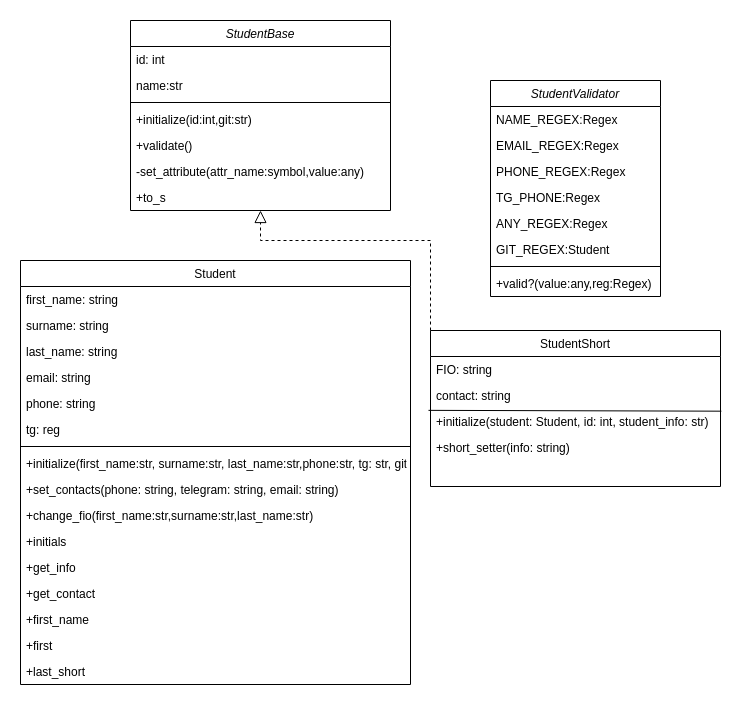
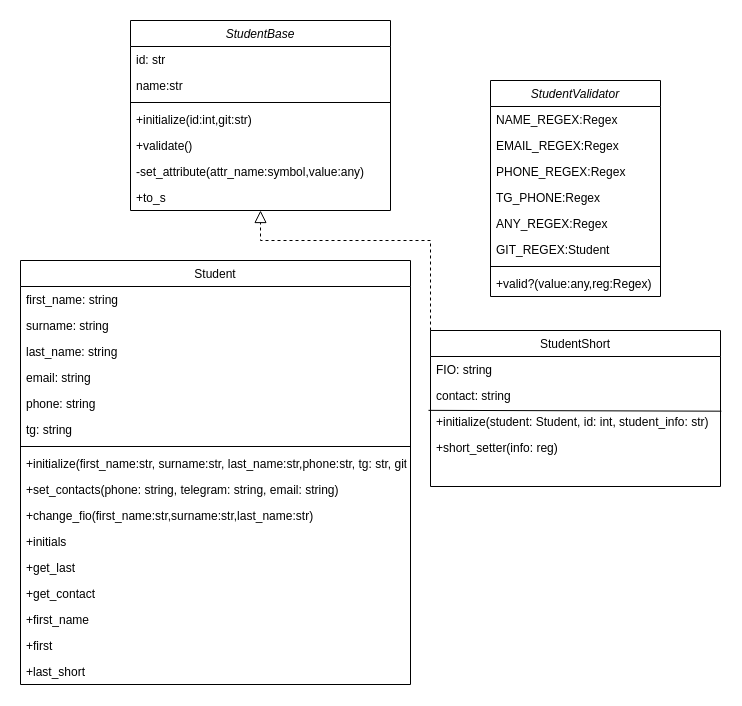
(153, 60) -> (155, 60)
(46, 430) -> (55, 430)
(520, 448) -> (512, 448)
(55, 568) -> (55, 568)
